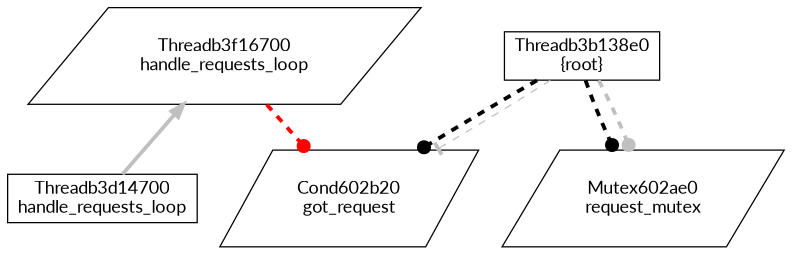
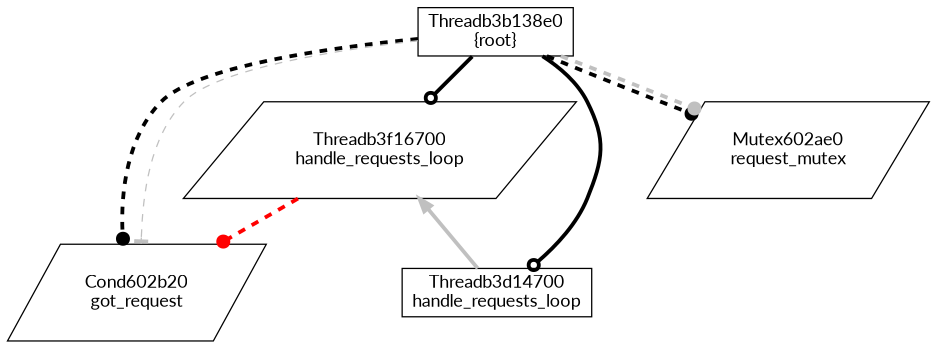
none -> (453, 75)
none -> (600, 158)
